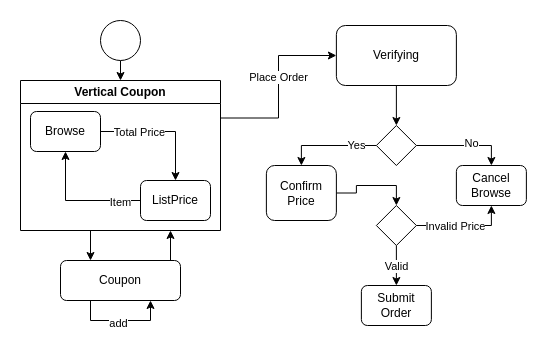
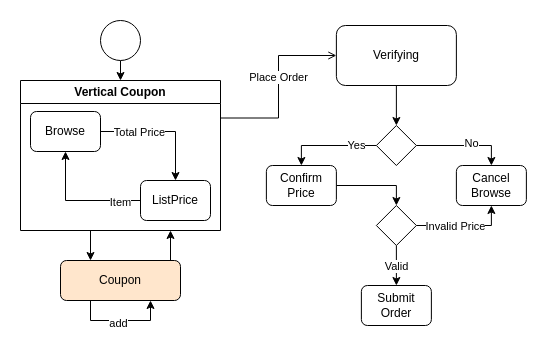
(328, 56) -> (329, 56)
(301, 193) -> (301, 186)
(121, 281) -> (121, 281)
